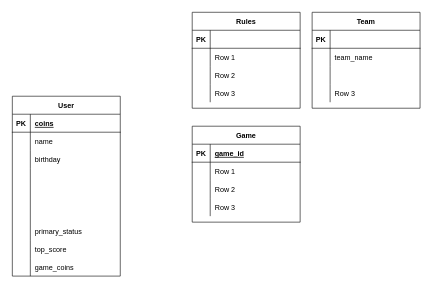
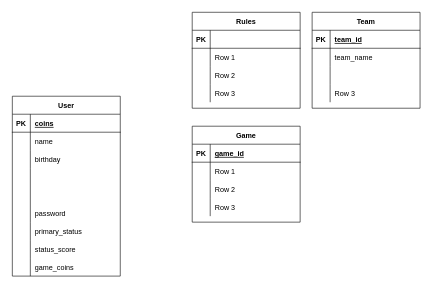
none -> (375, 39)
none -> (75, 213)
(53, 250) -> (59, 250)
